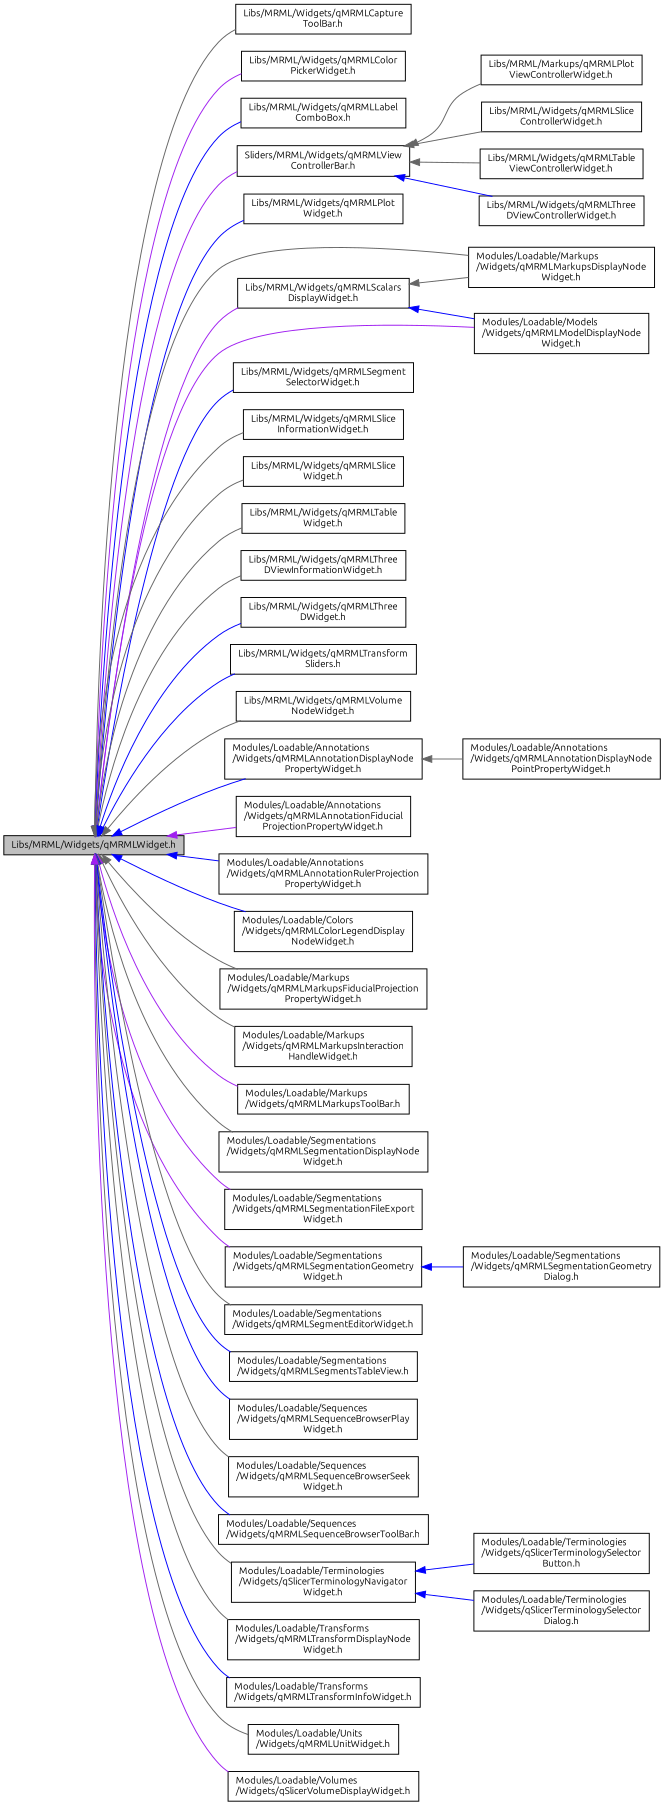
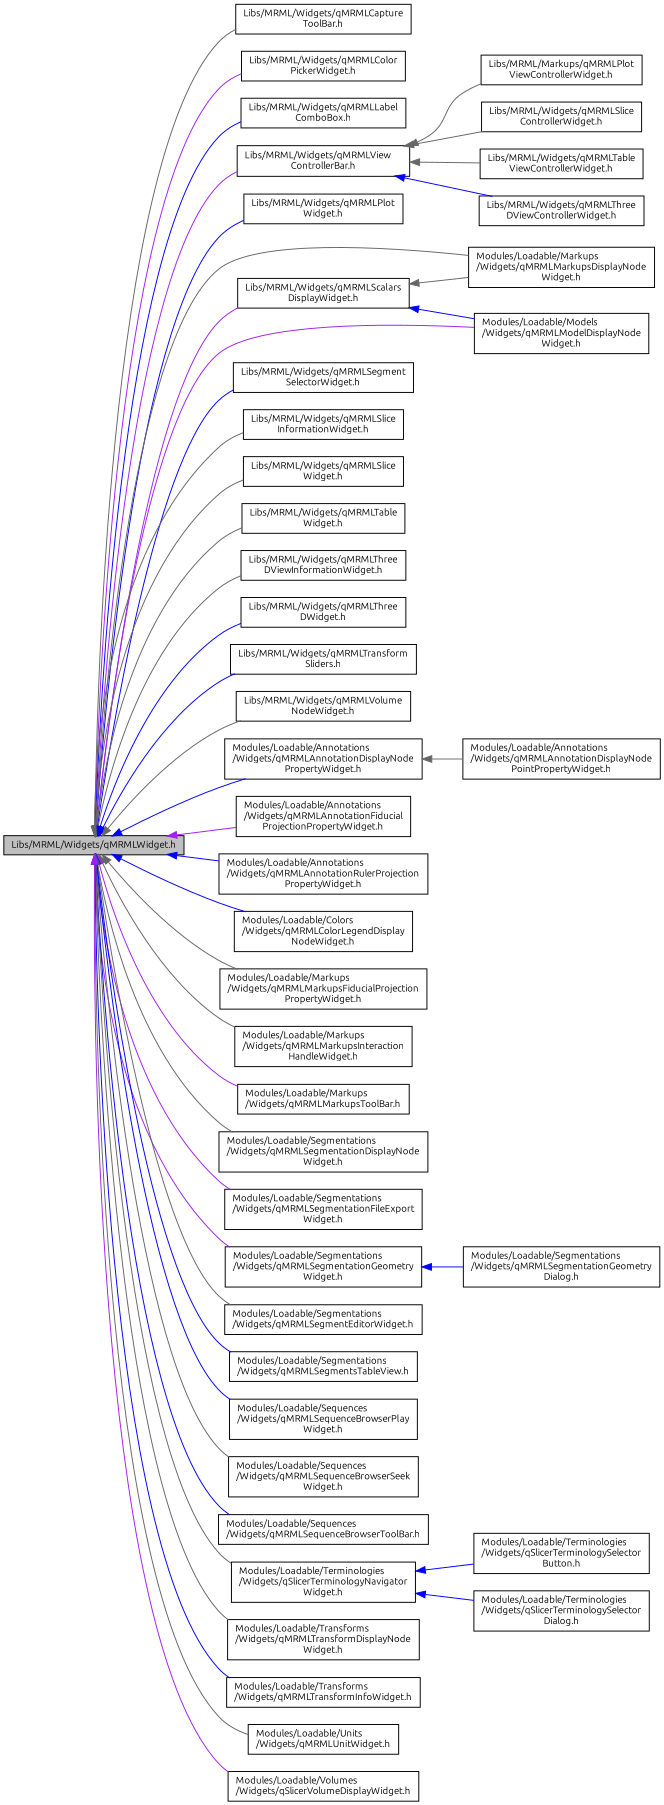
(323, 161) -> (323, 161)
